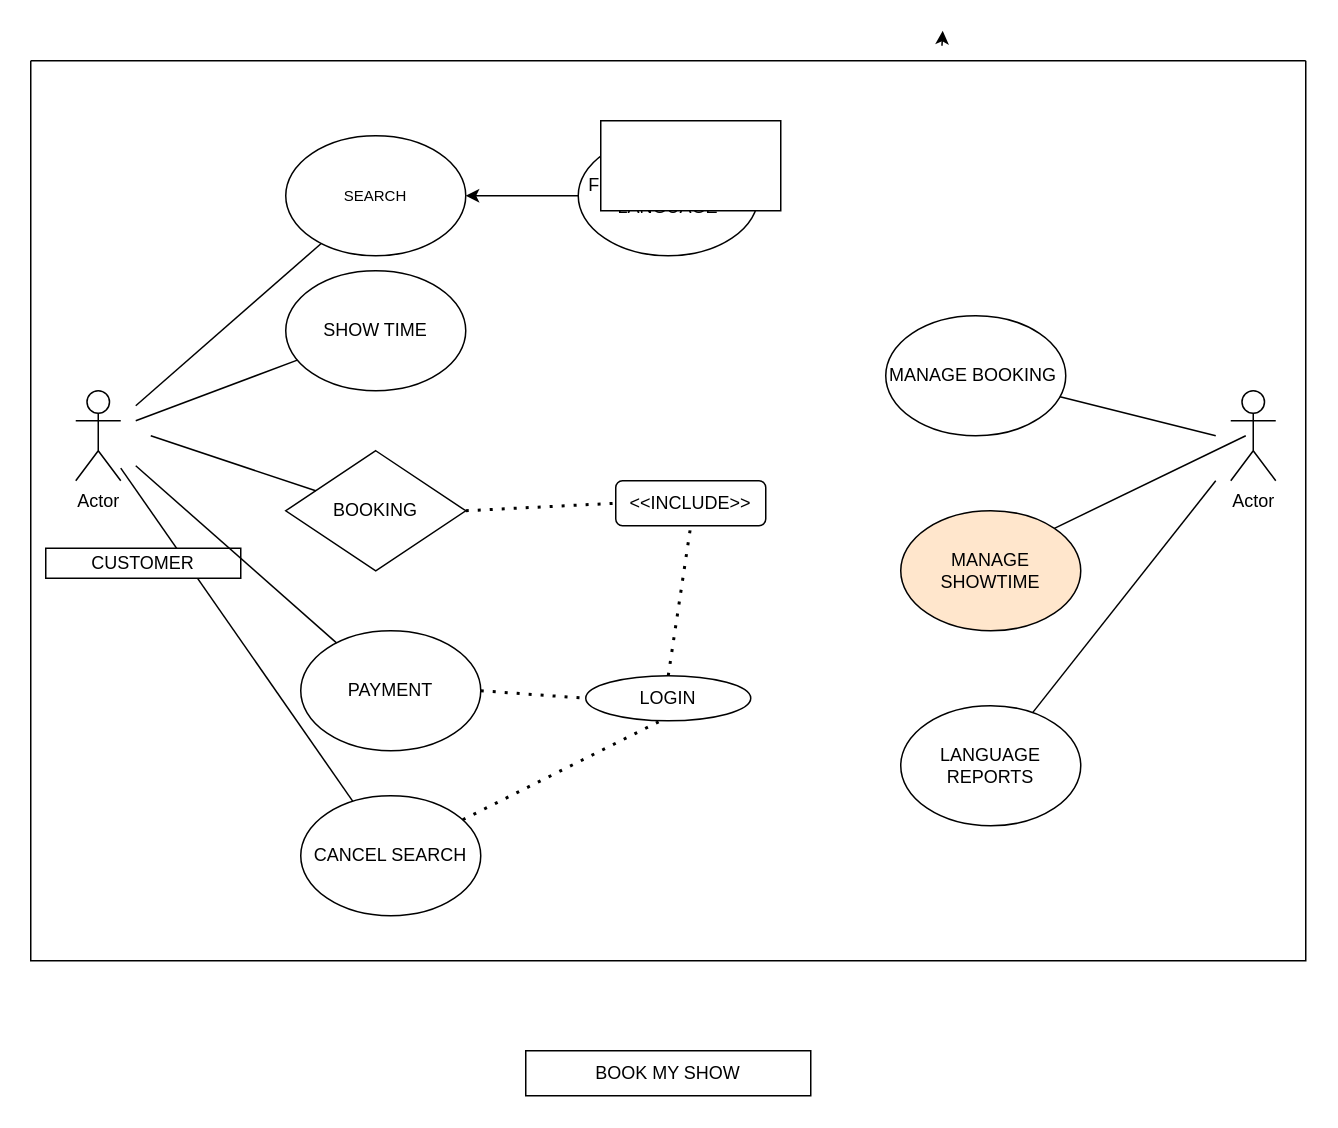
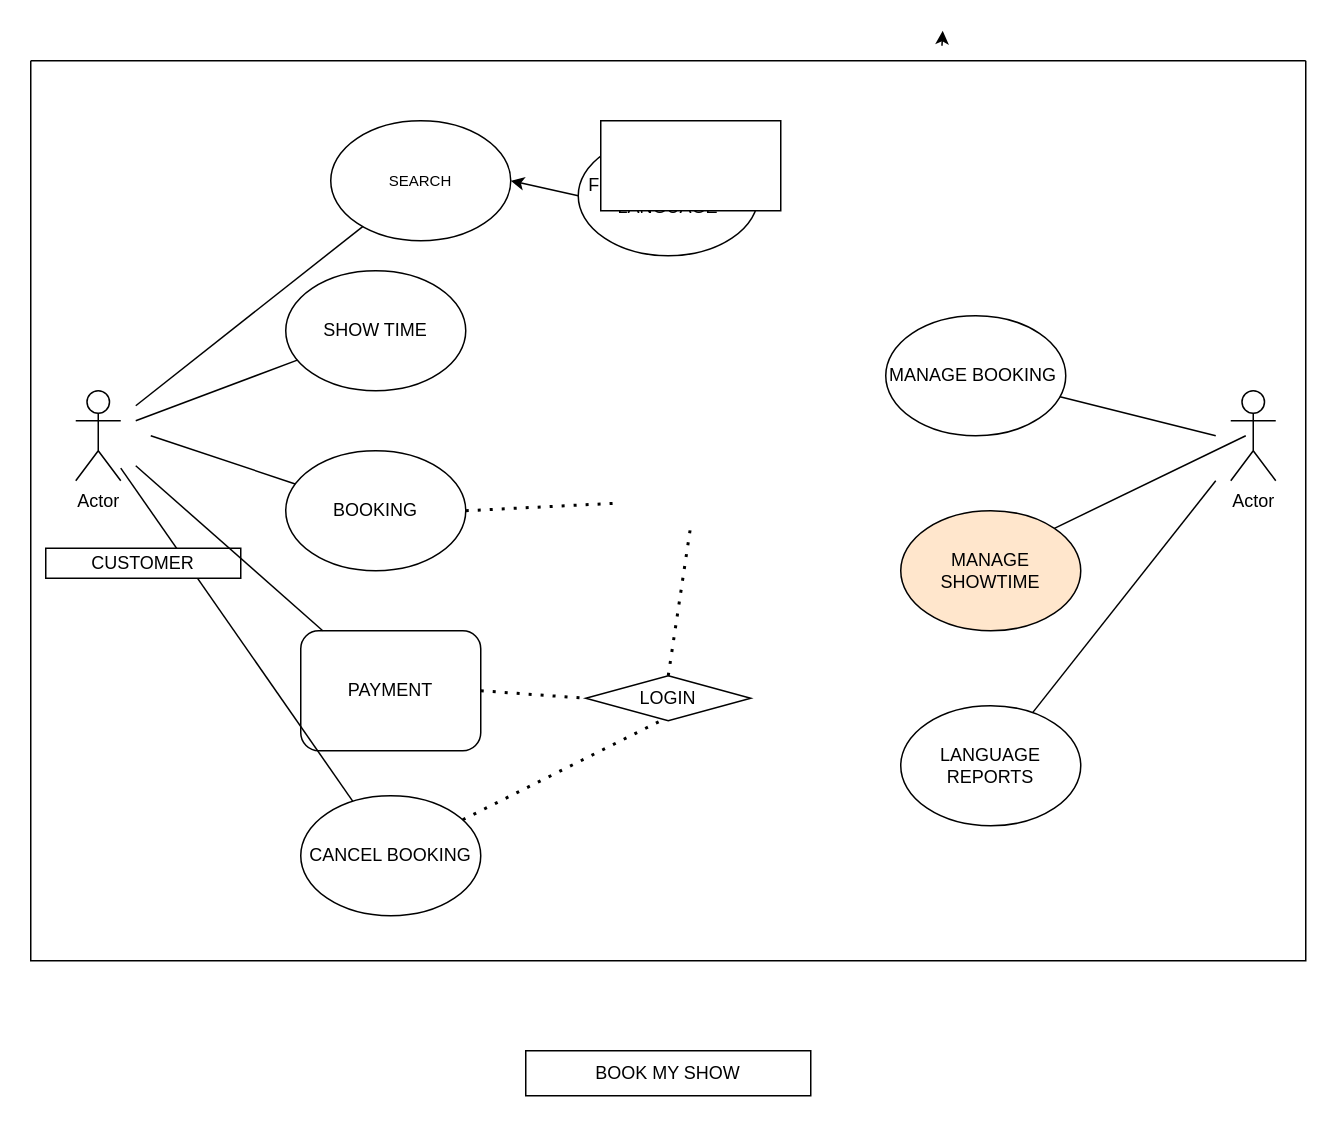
(376, 196) -> (421, 181)
(691, 503) -> none
(376, 511) -> (376, 511)
(391, 691) -> (391, 691)
(668, 698) -> (668, 698)
(391, 856) -> (391, 856)
